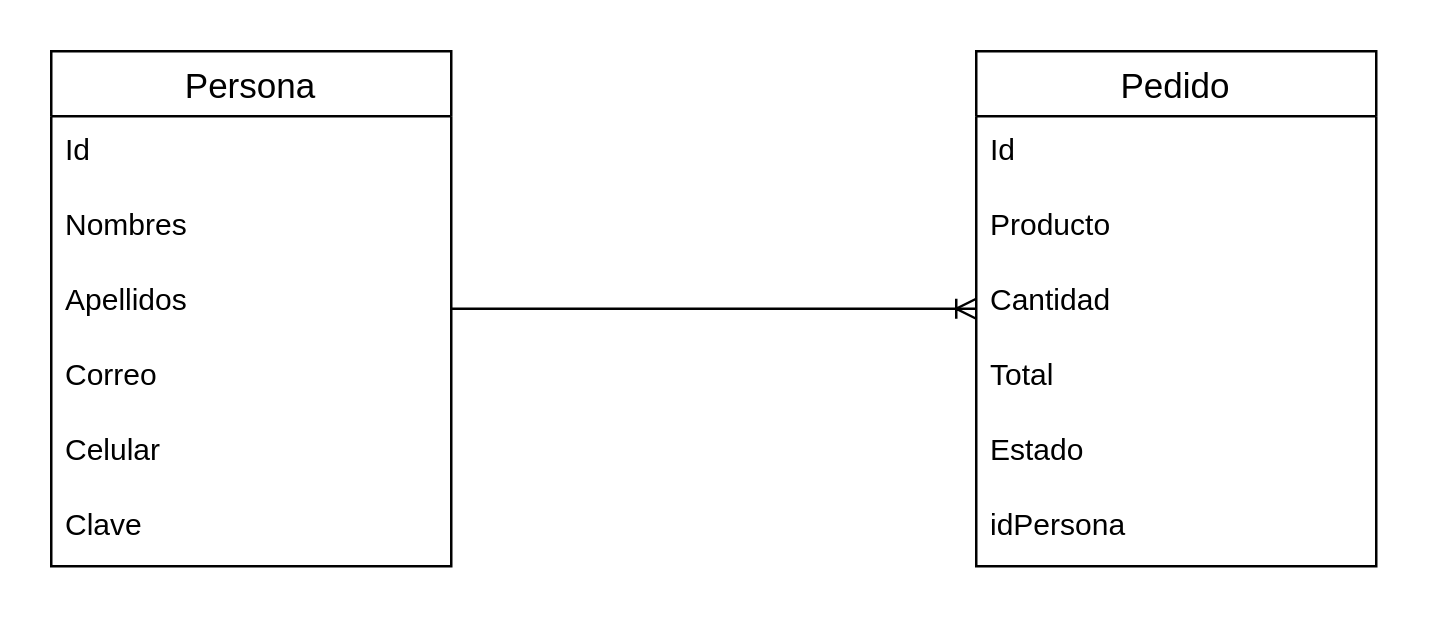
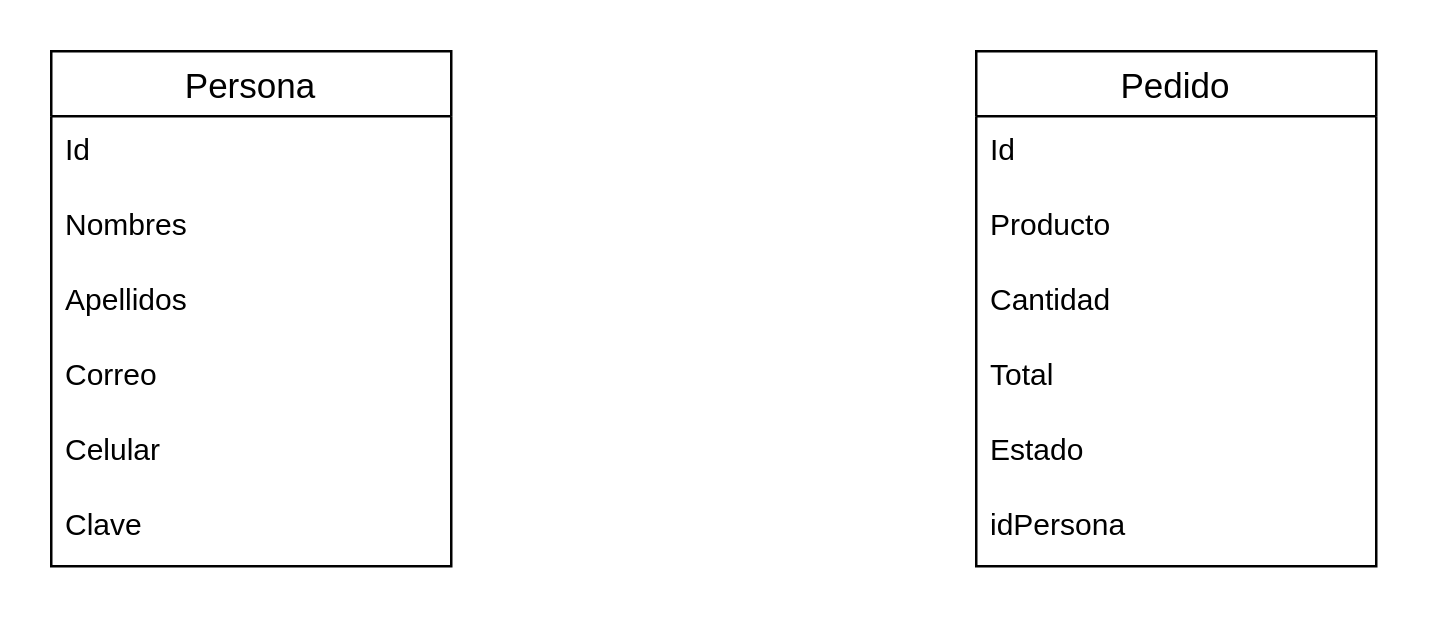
(713, 309) -> none
